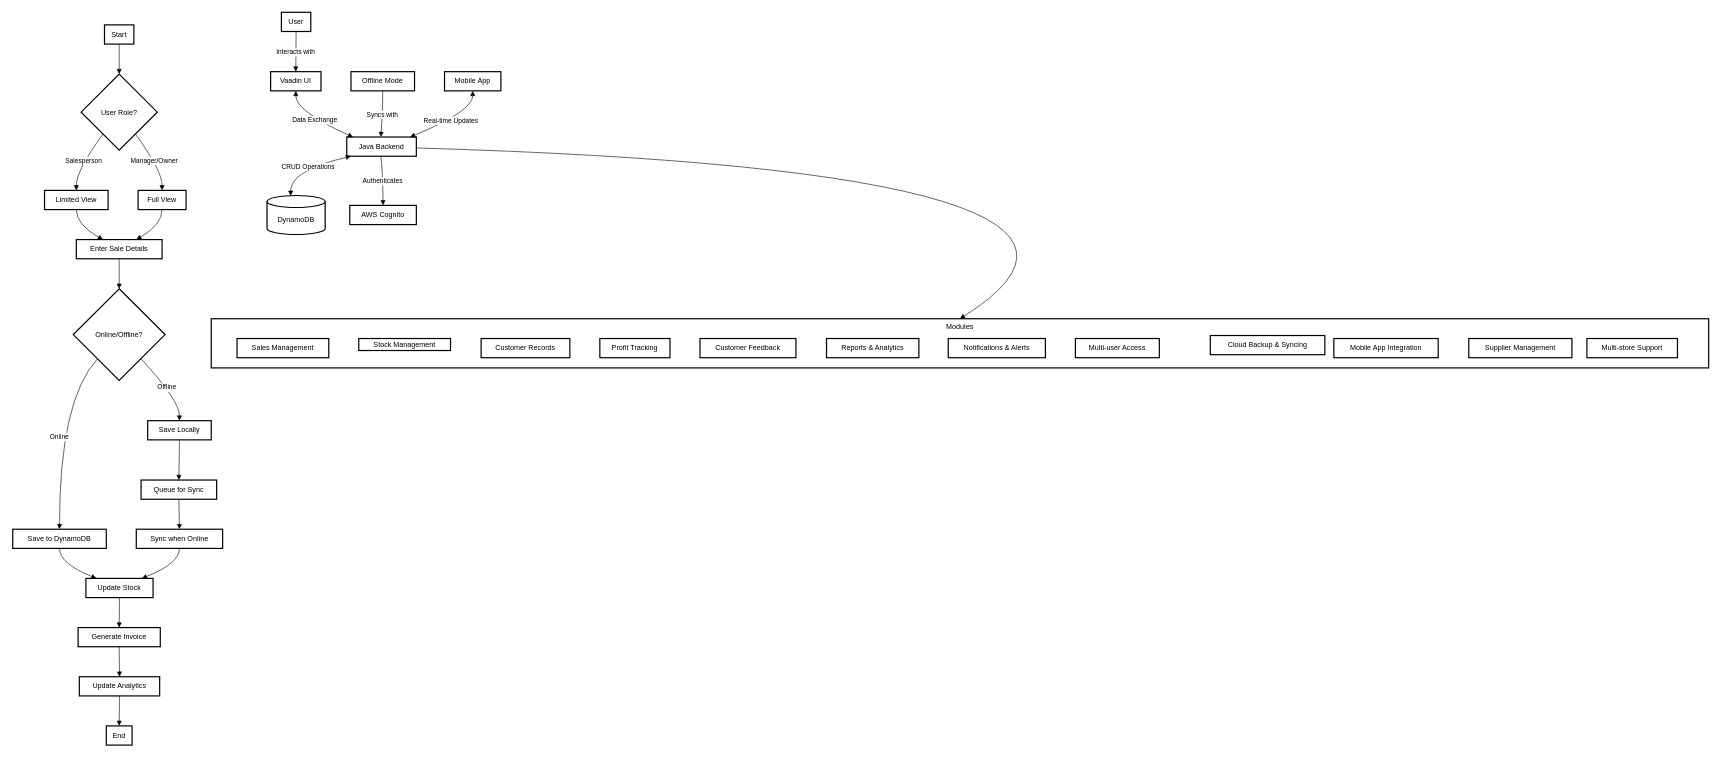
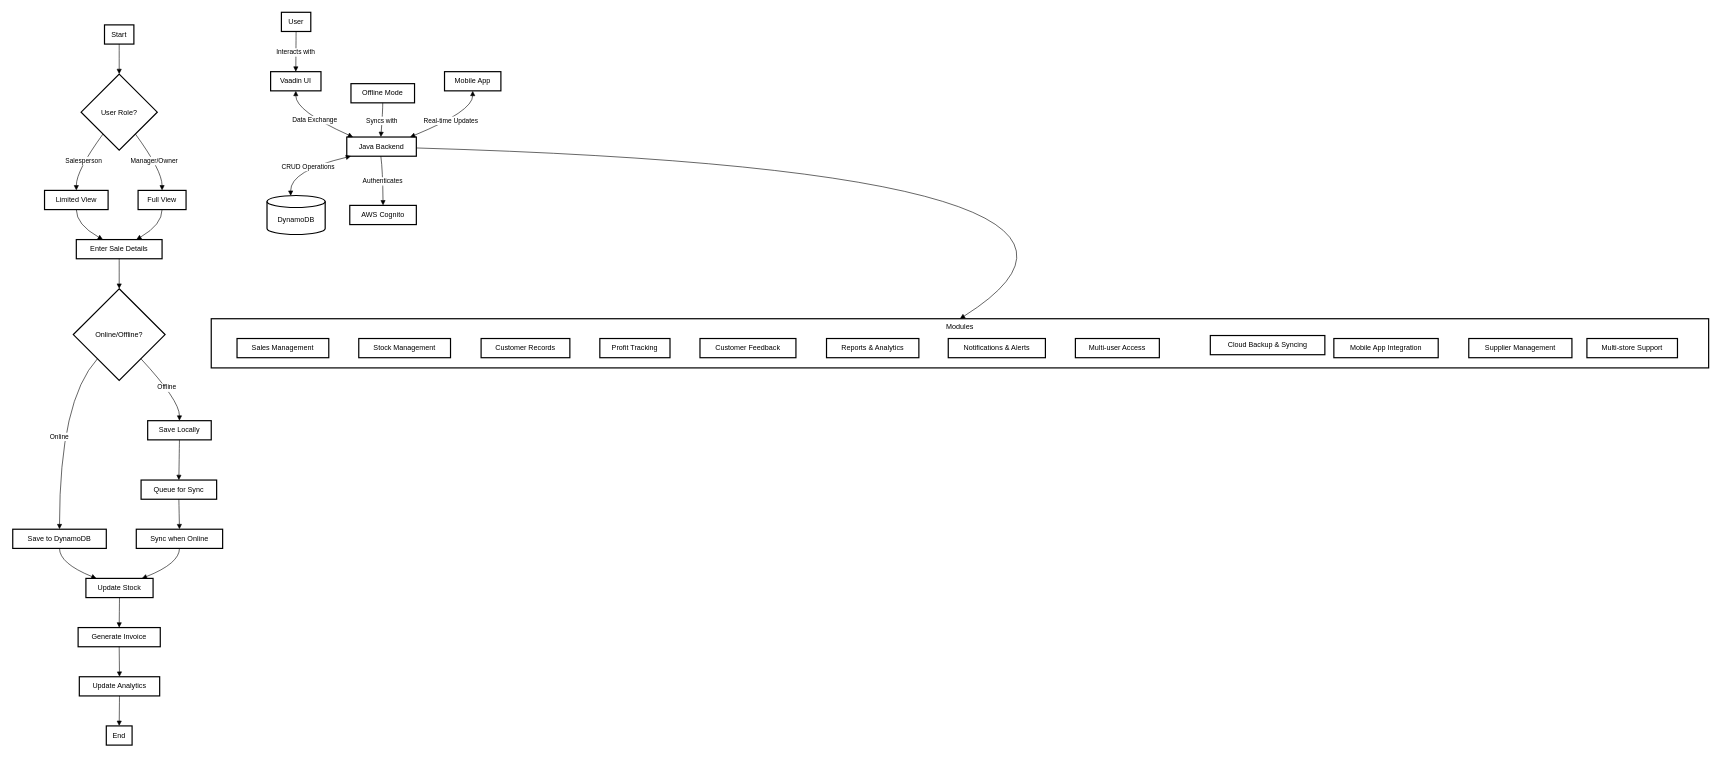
(383, 81) -> (383, 93)
(404, 345) -> (404, 348)
